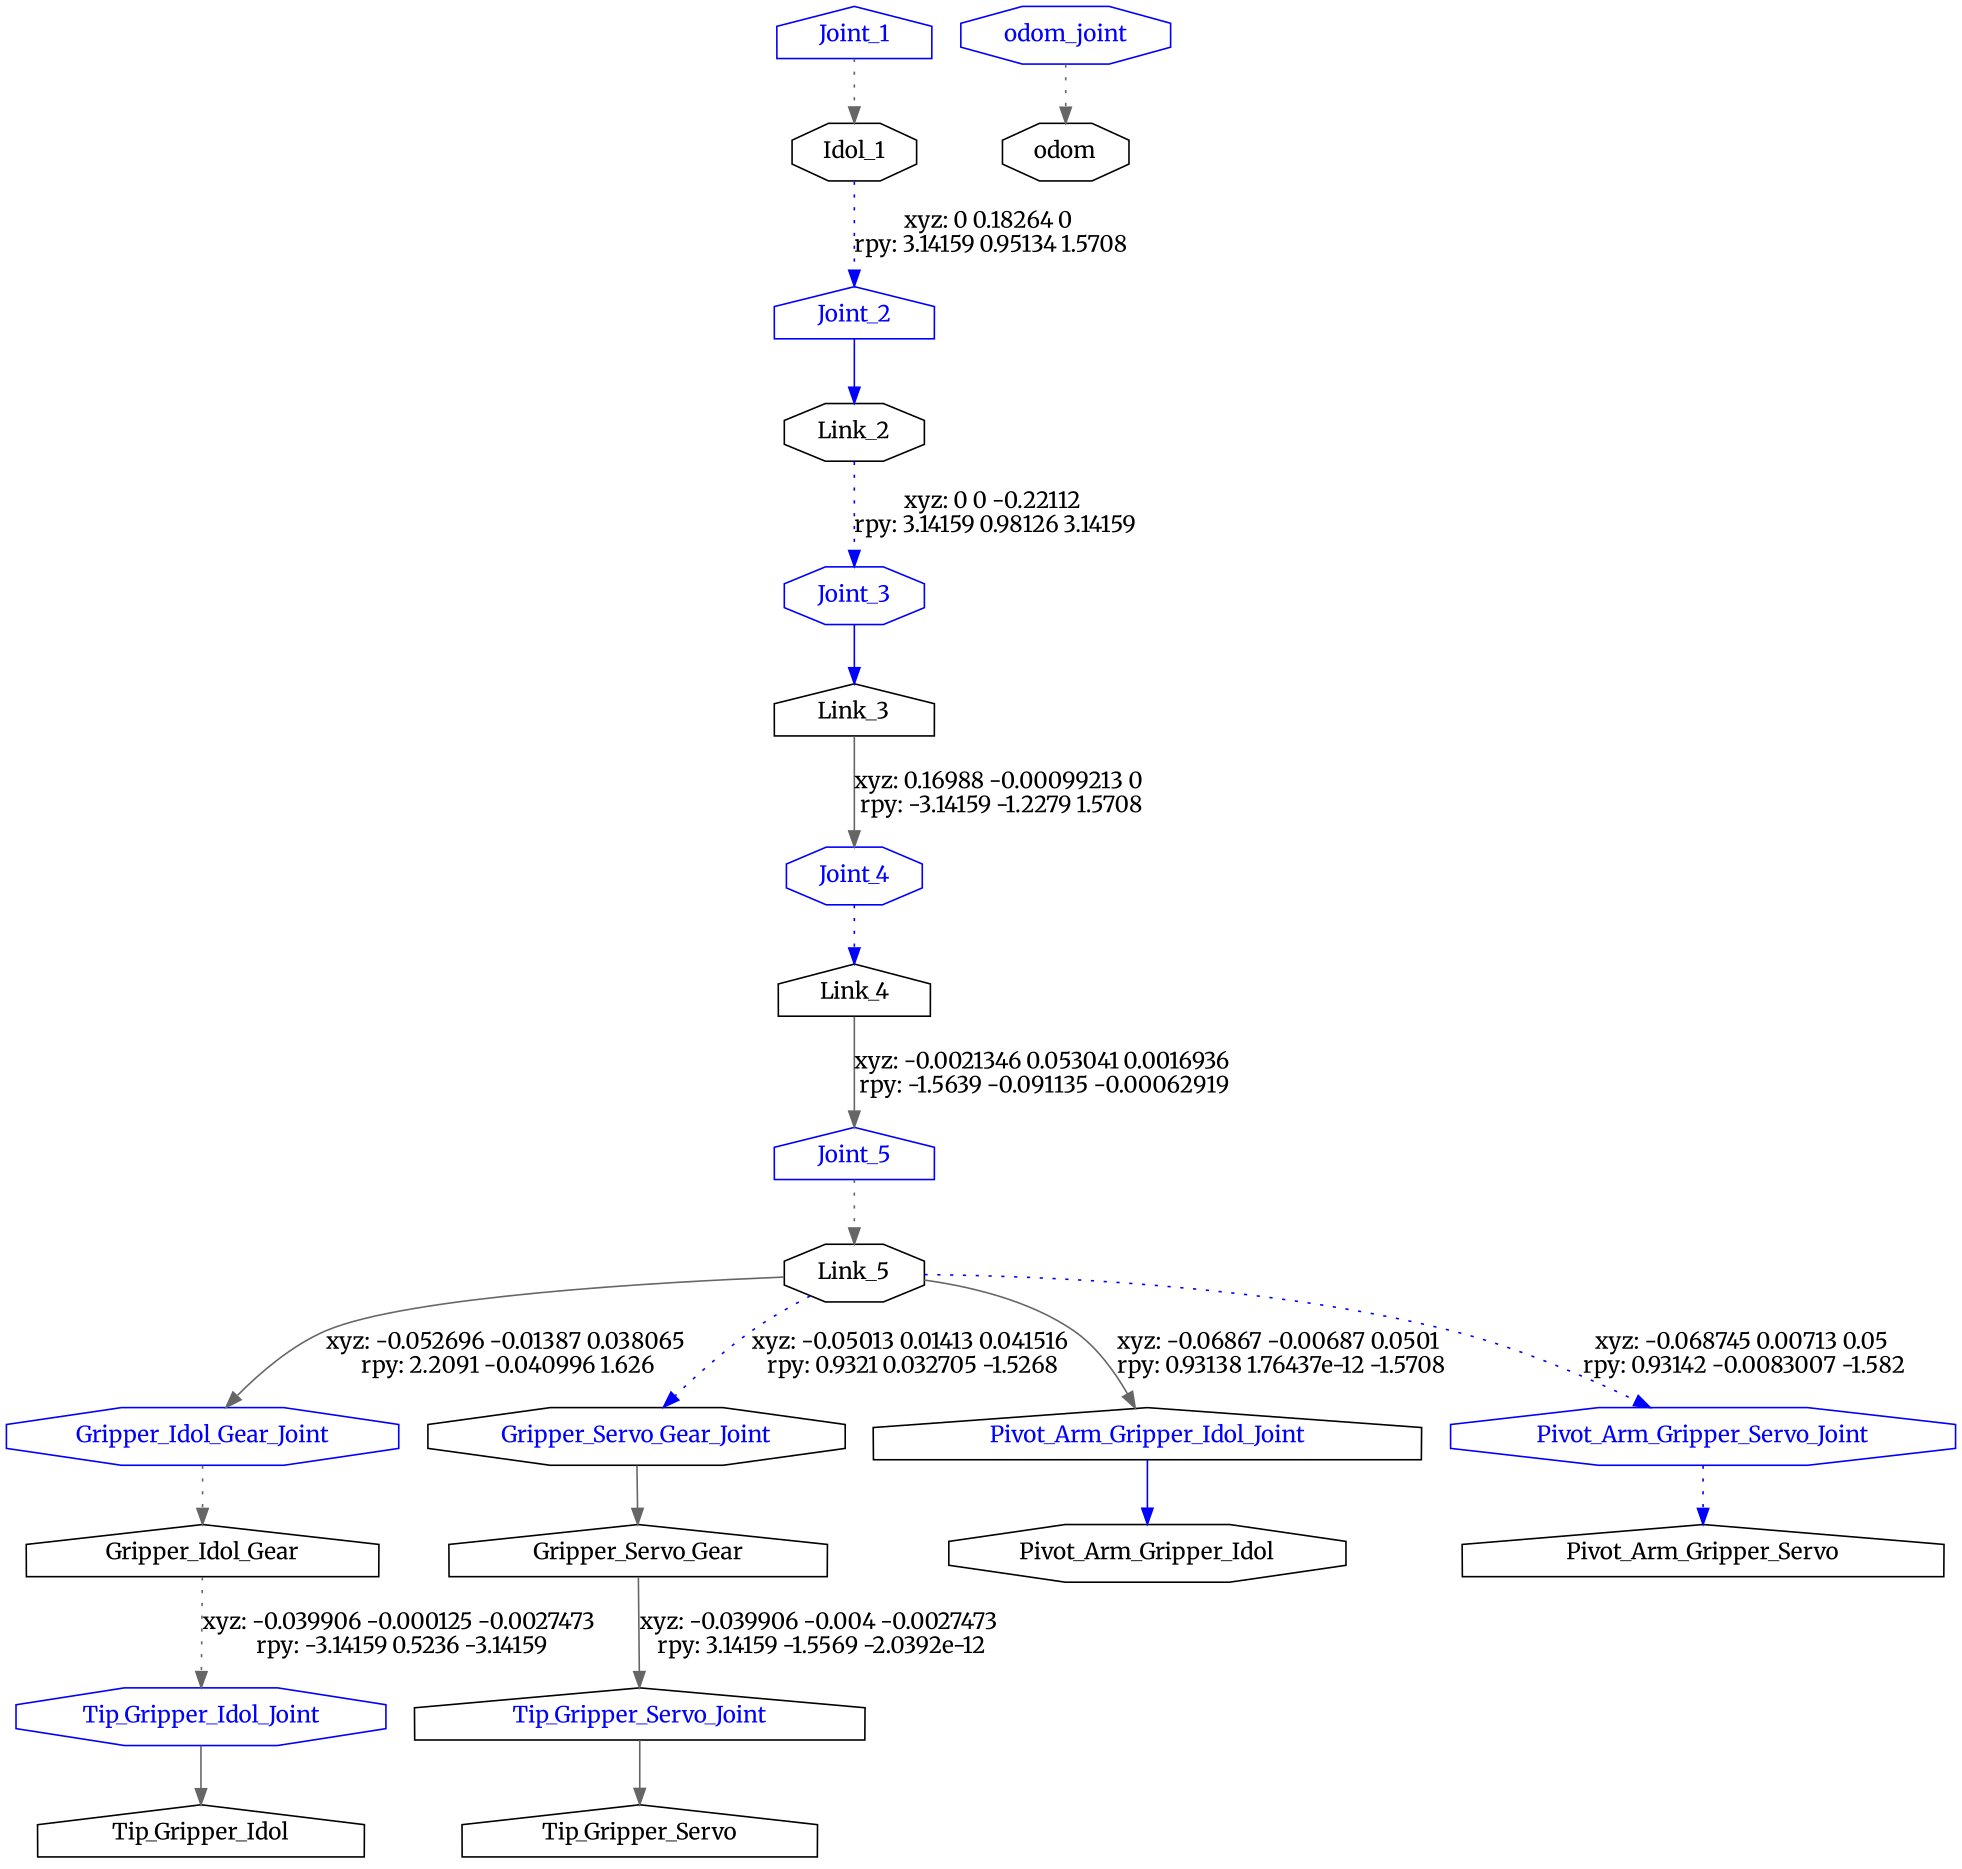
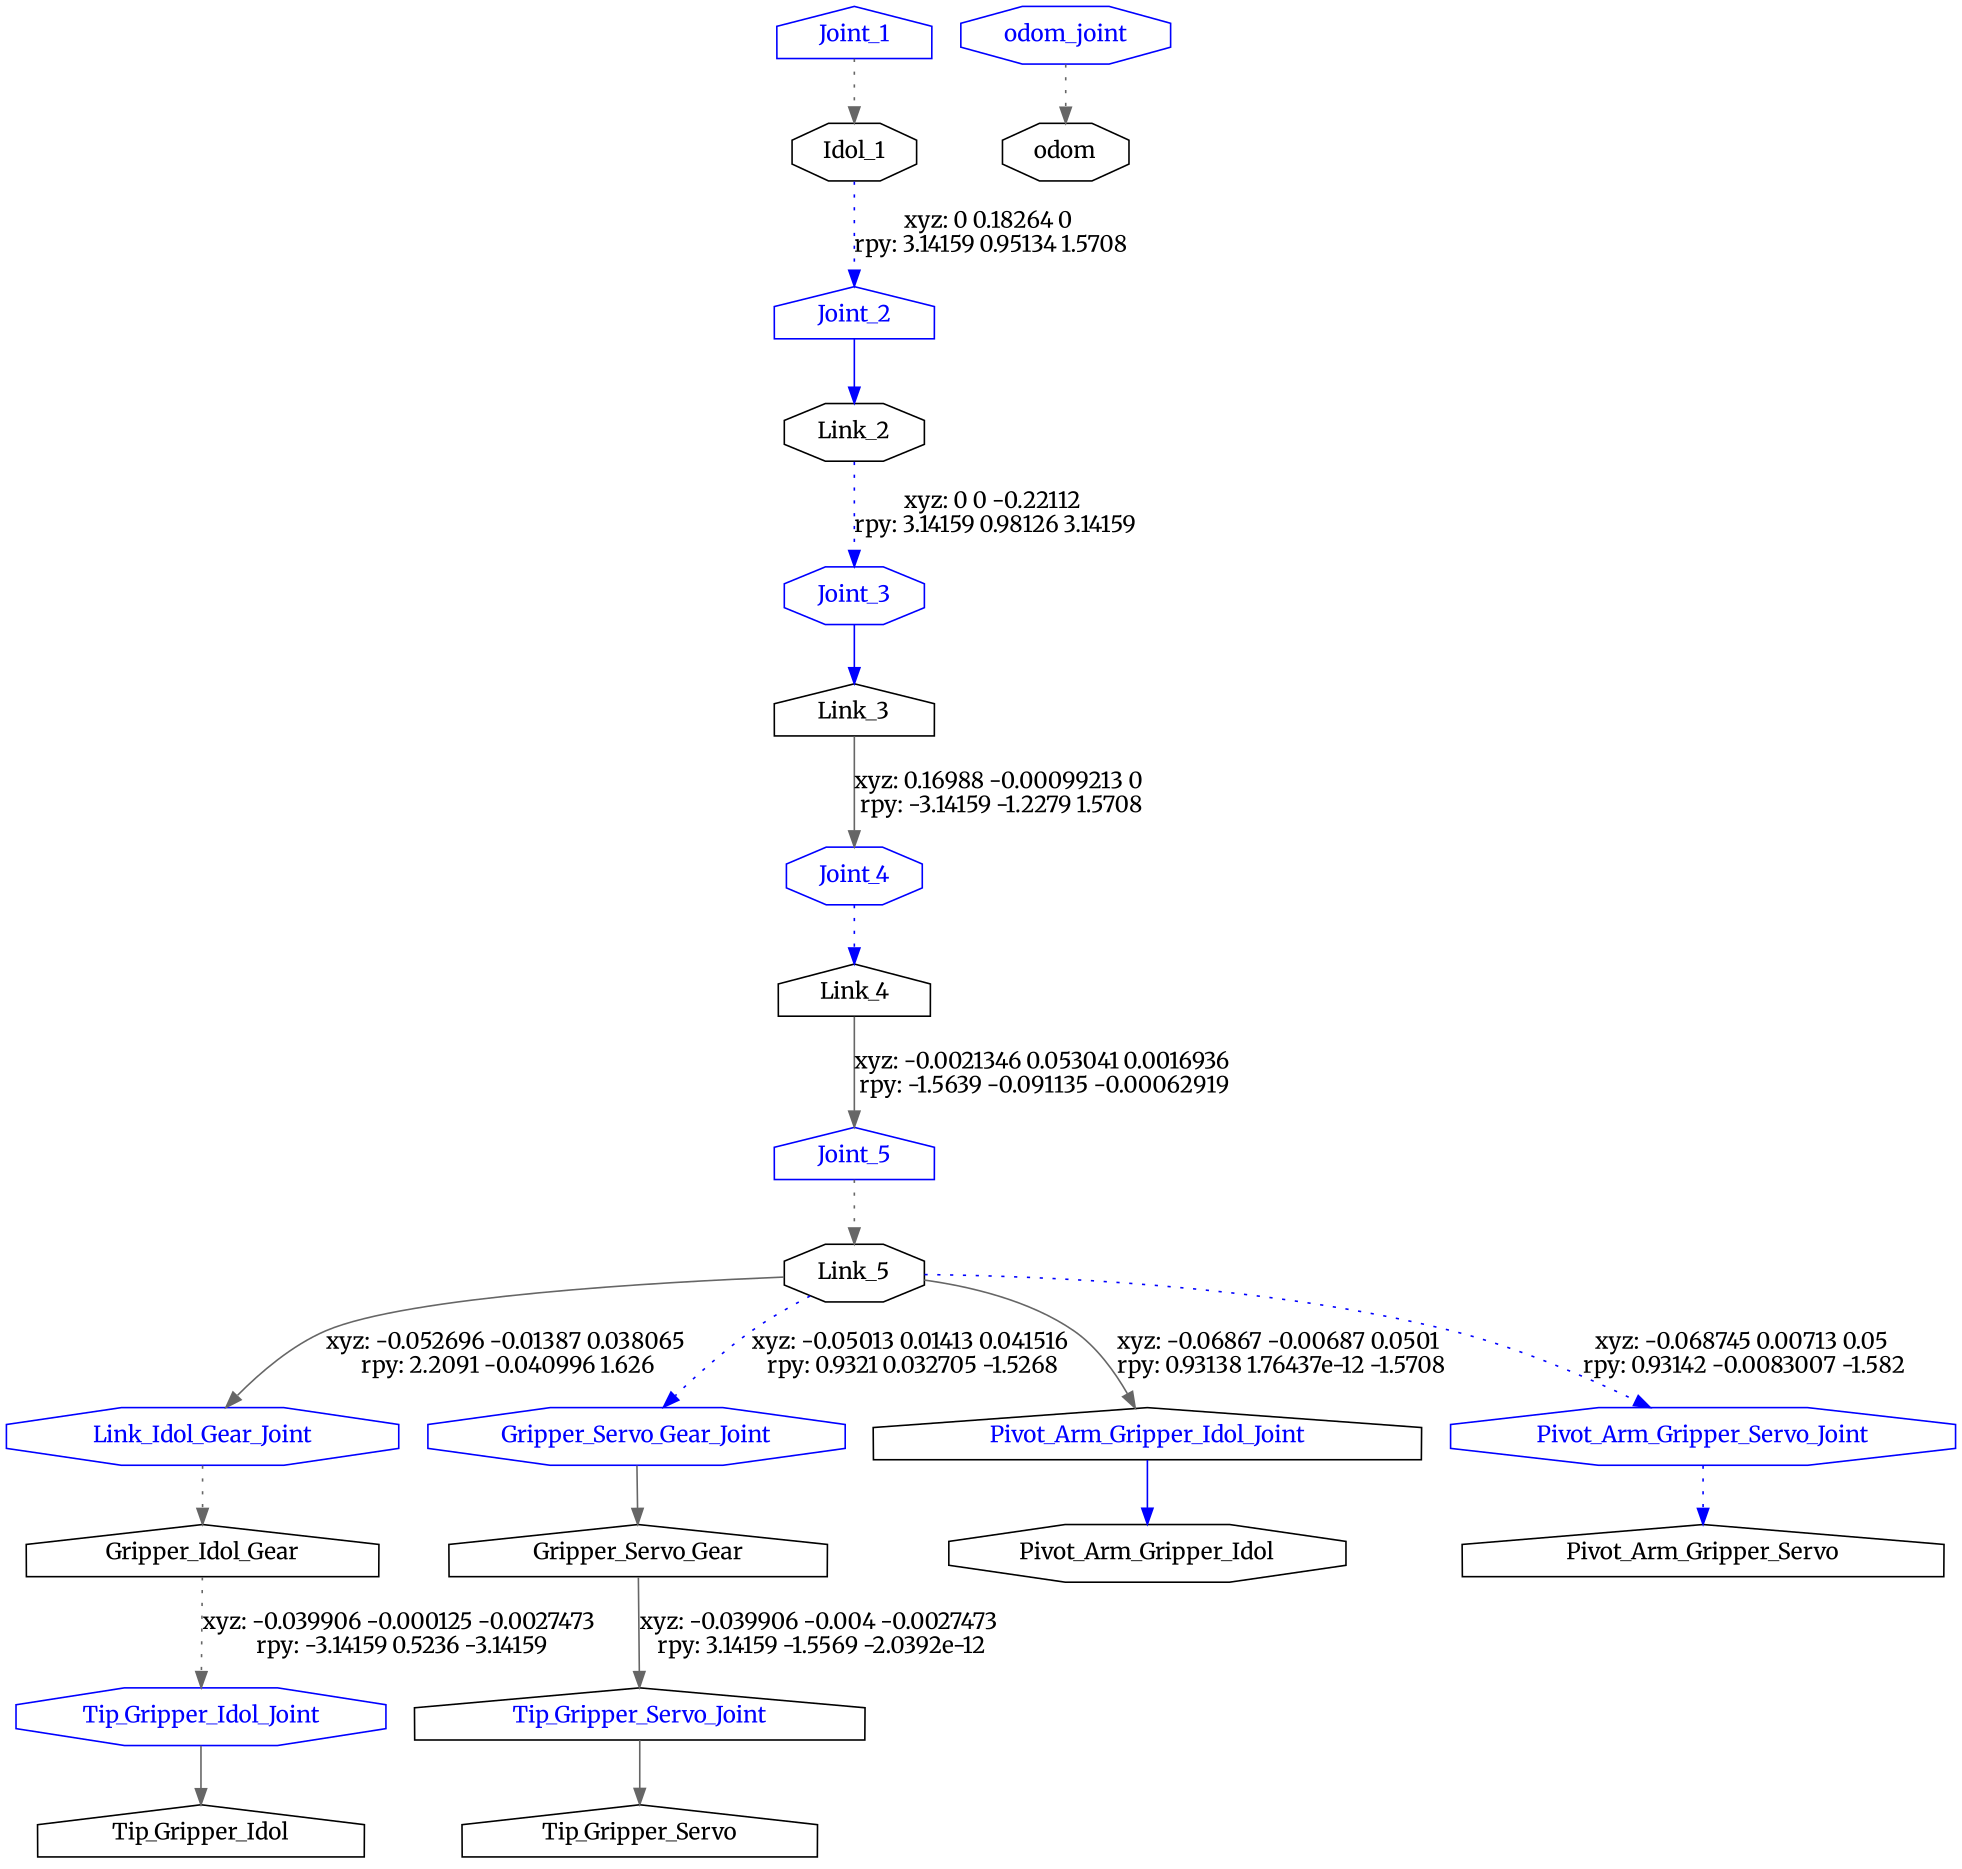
(203, 1436) -> (203, 1436)
(637, 1436) -> (637, 1436)
